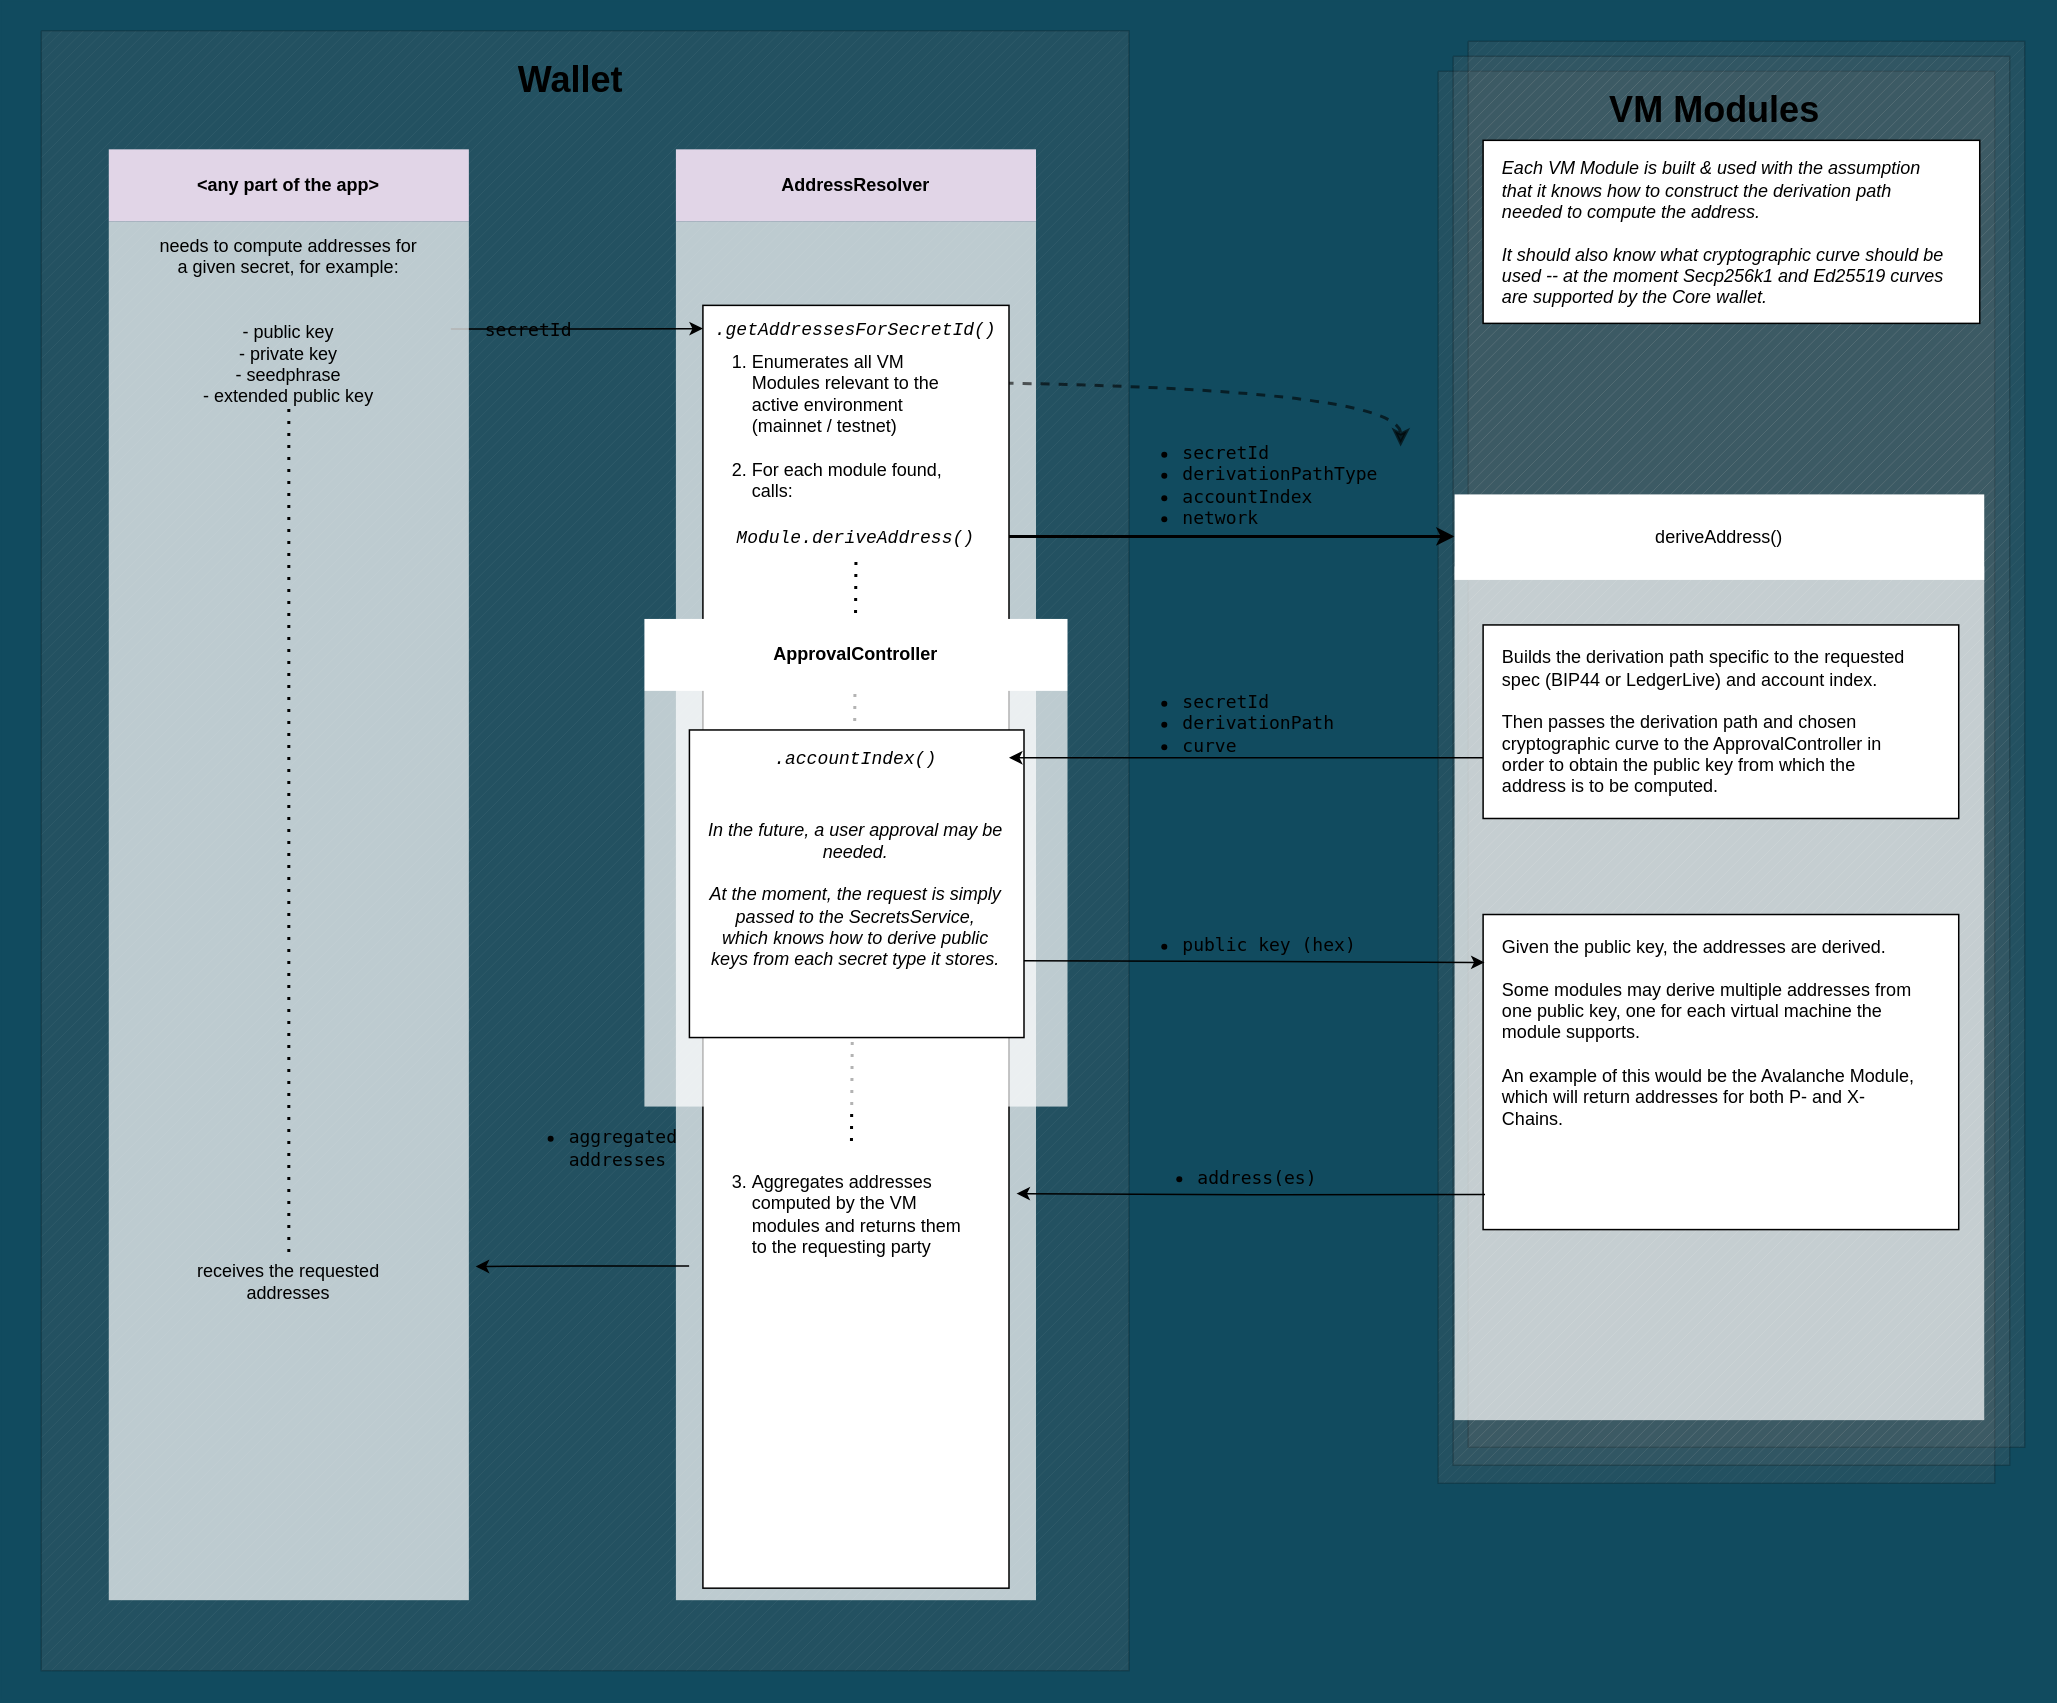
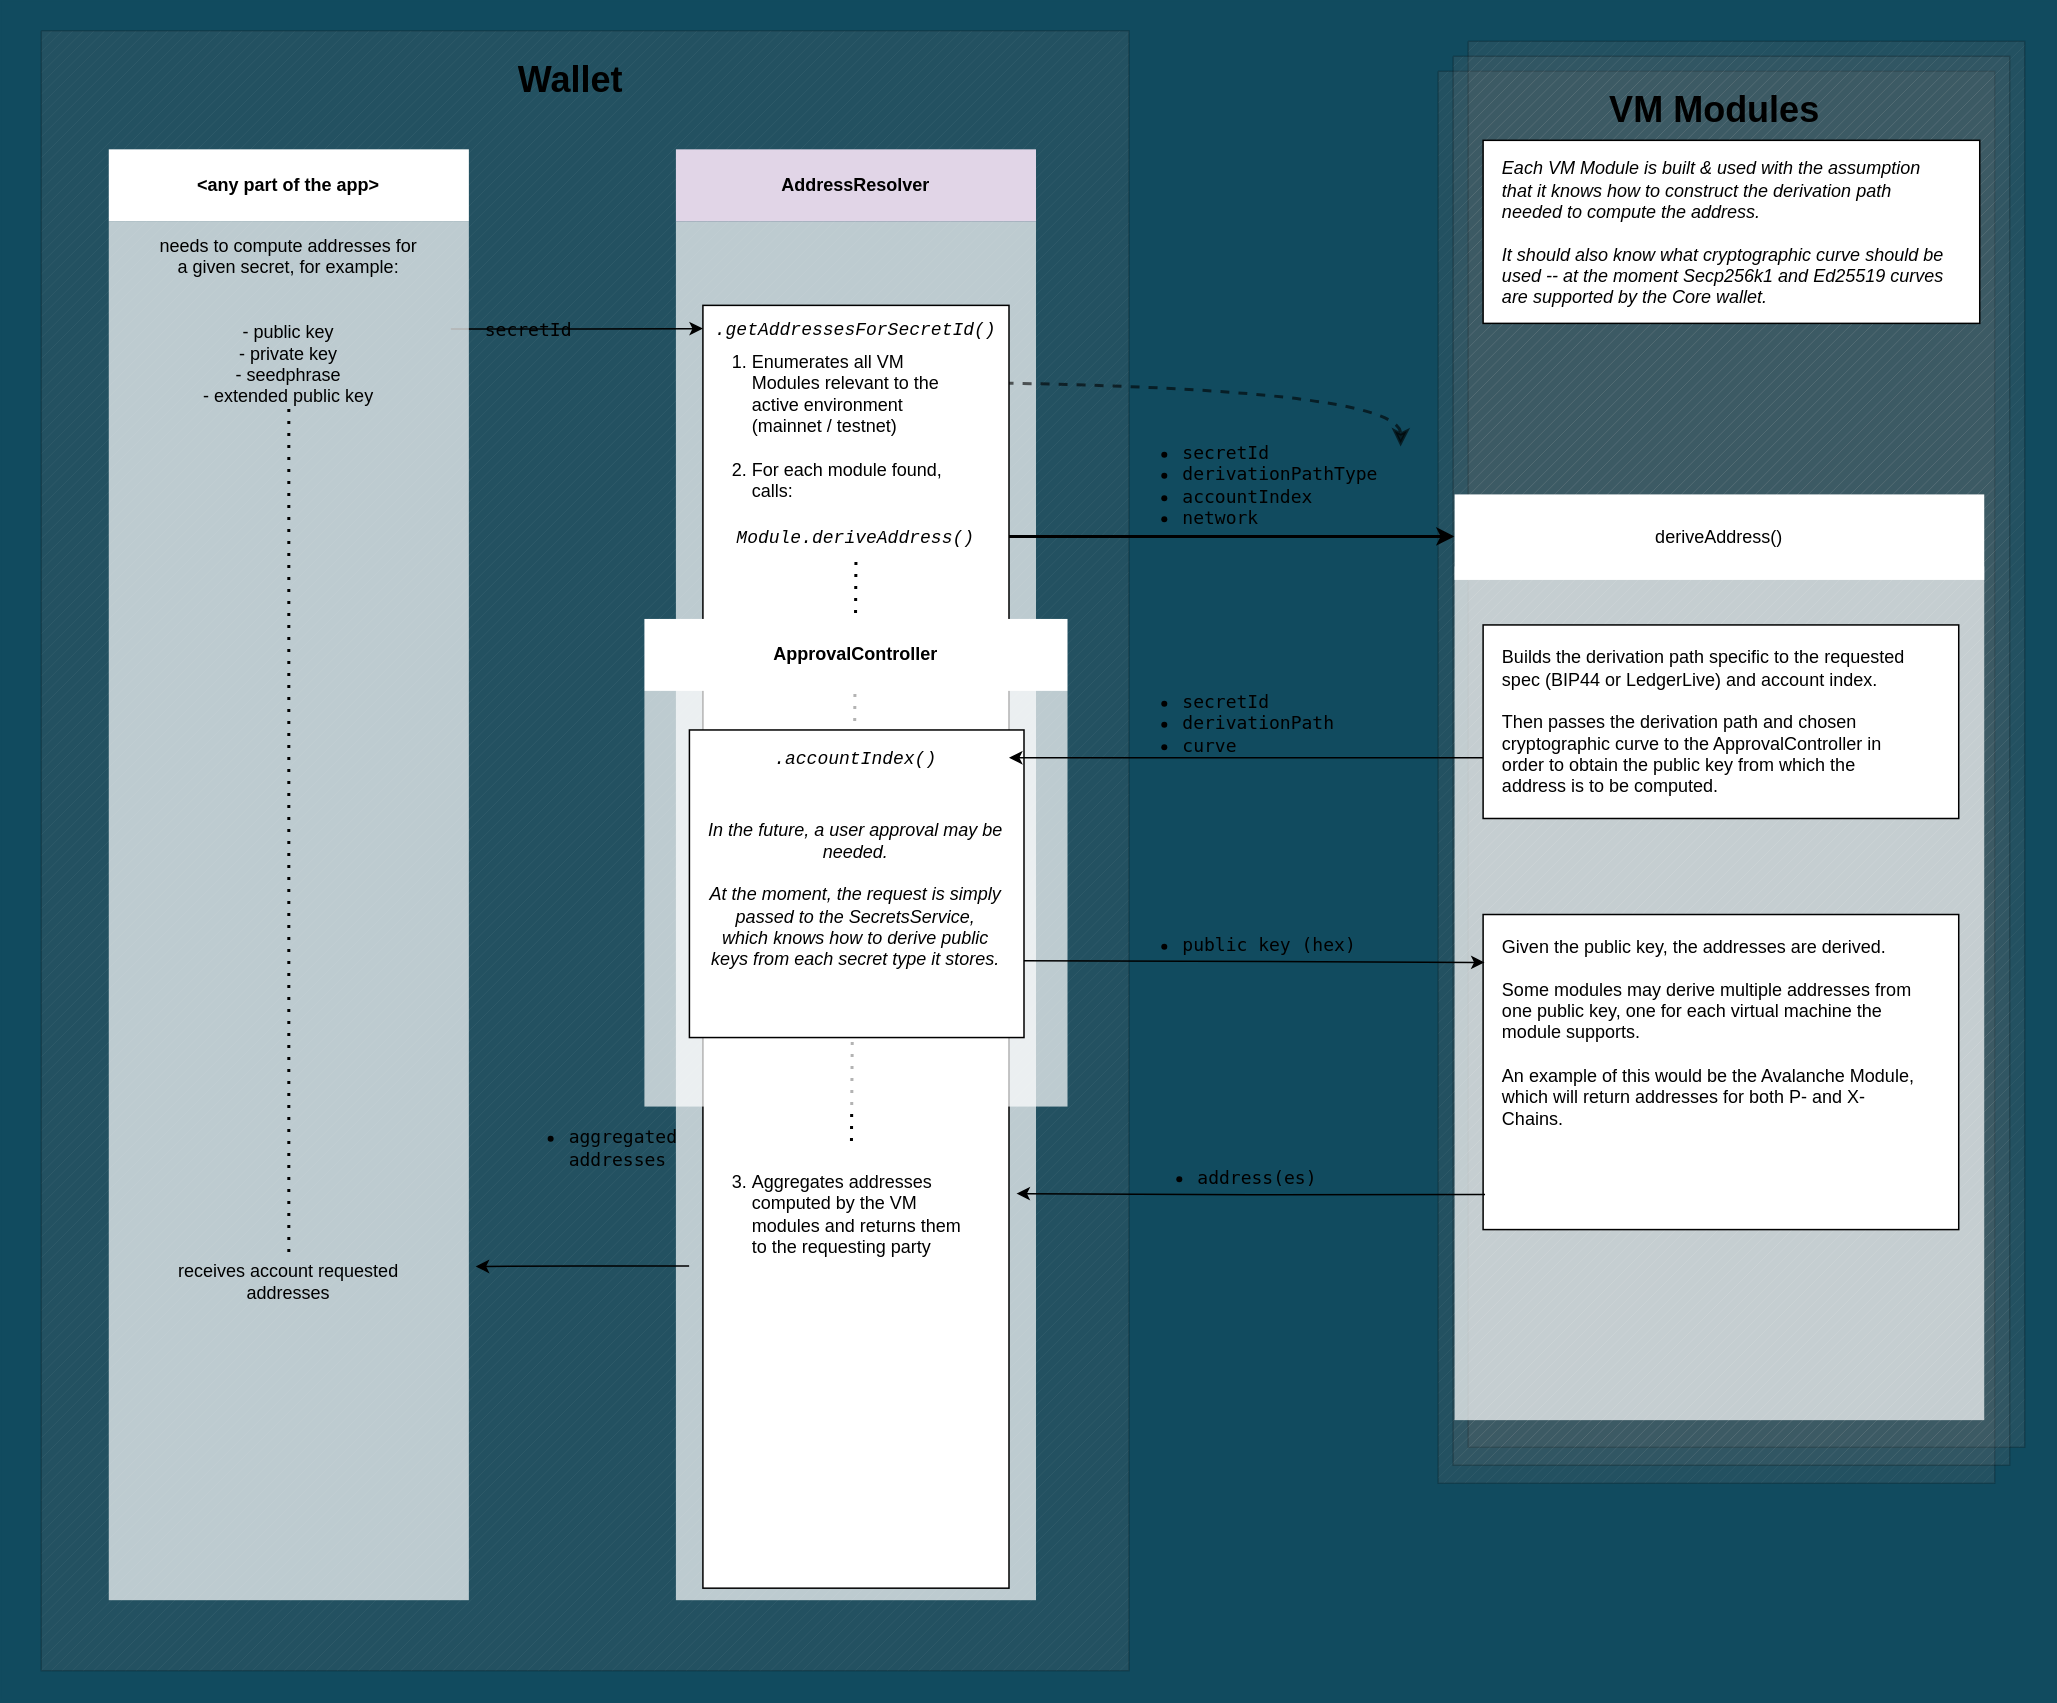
(289, 185) -> (289, 185)
(289, 1282) -> (289, 1282)
